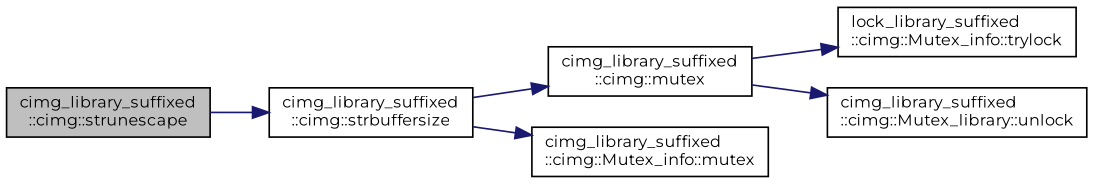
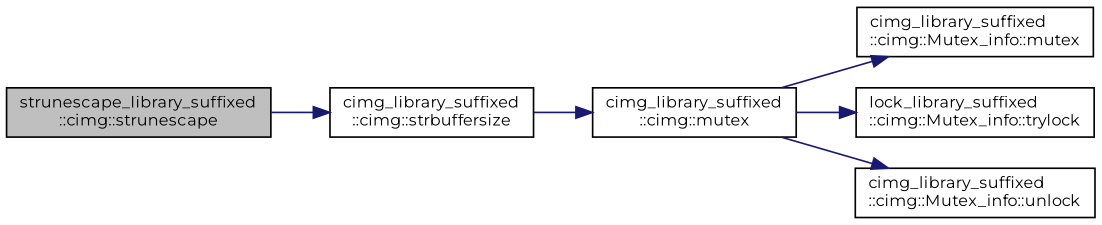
(108, 112) -> (139, 112)
(957, 112) -> (975, 193)
(494, 130) -> (827, 74)
